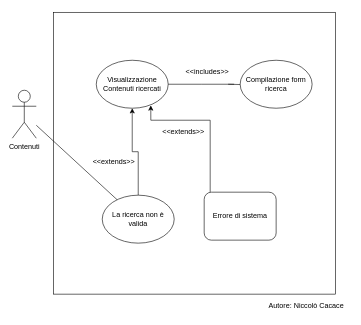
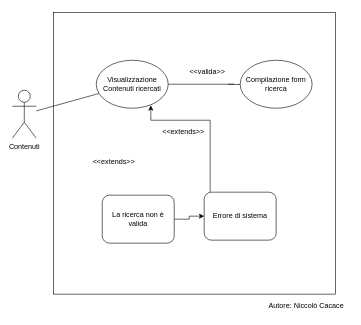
(208, 72) -> (208, 72)
(132, 152) -> (191, 216)
(76, 162) -> (67, 102)
(138, 219) -> (138, 219)
